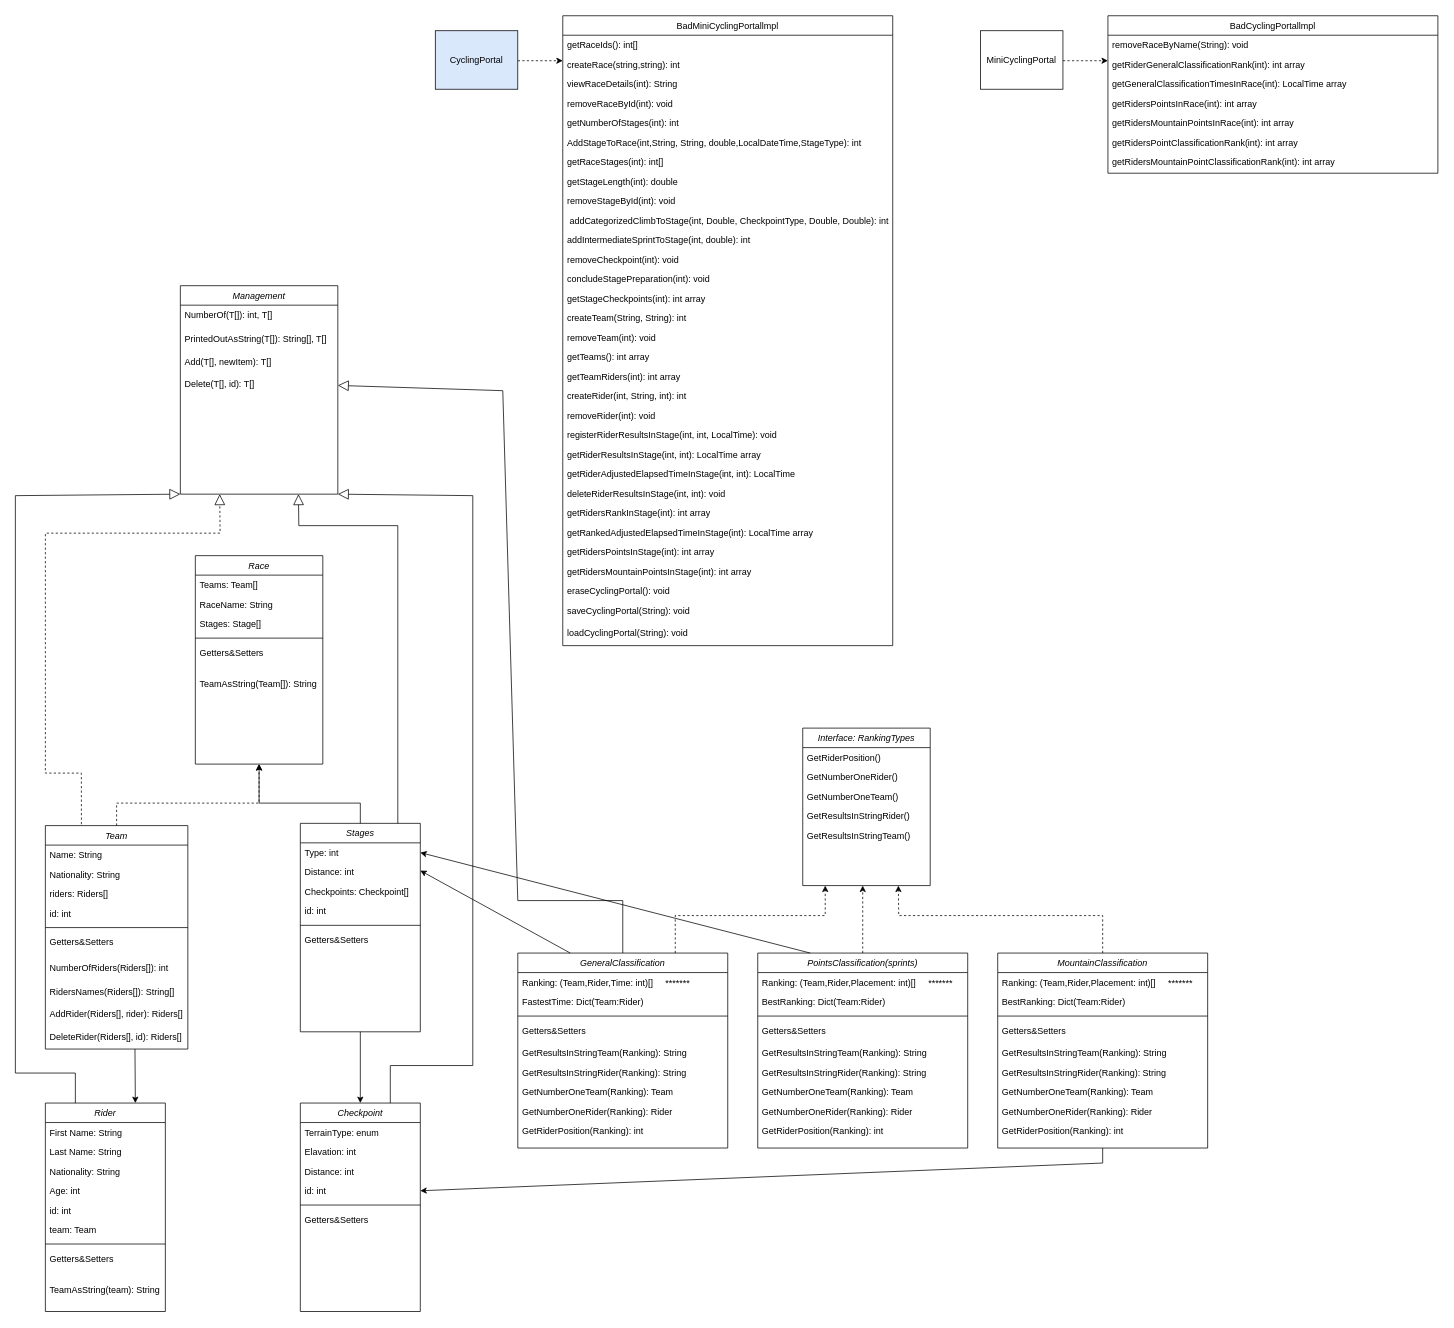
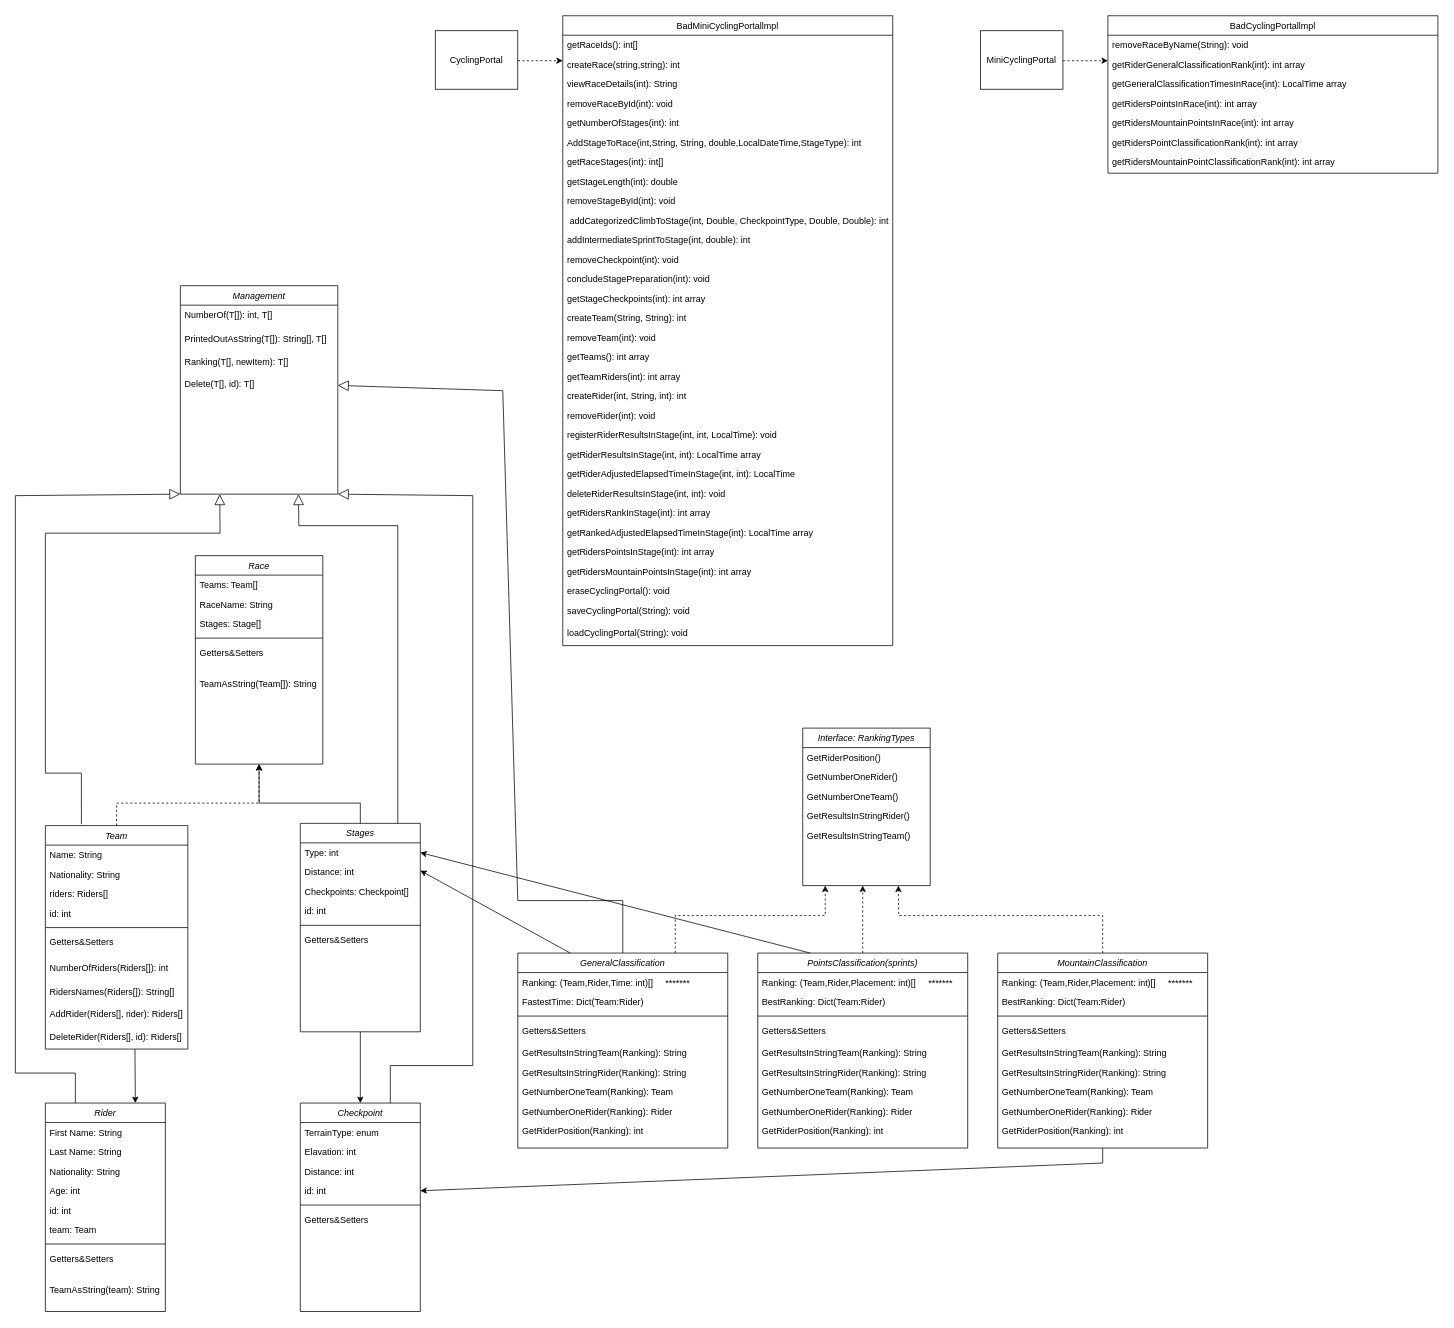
(477, 60) -> (477, 60)
(235, 362) -> (244, 362)
(45, 595) -> (45, 595)
